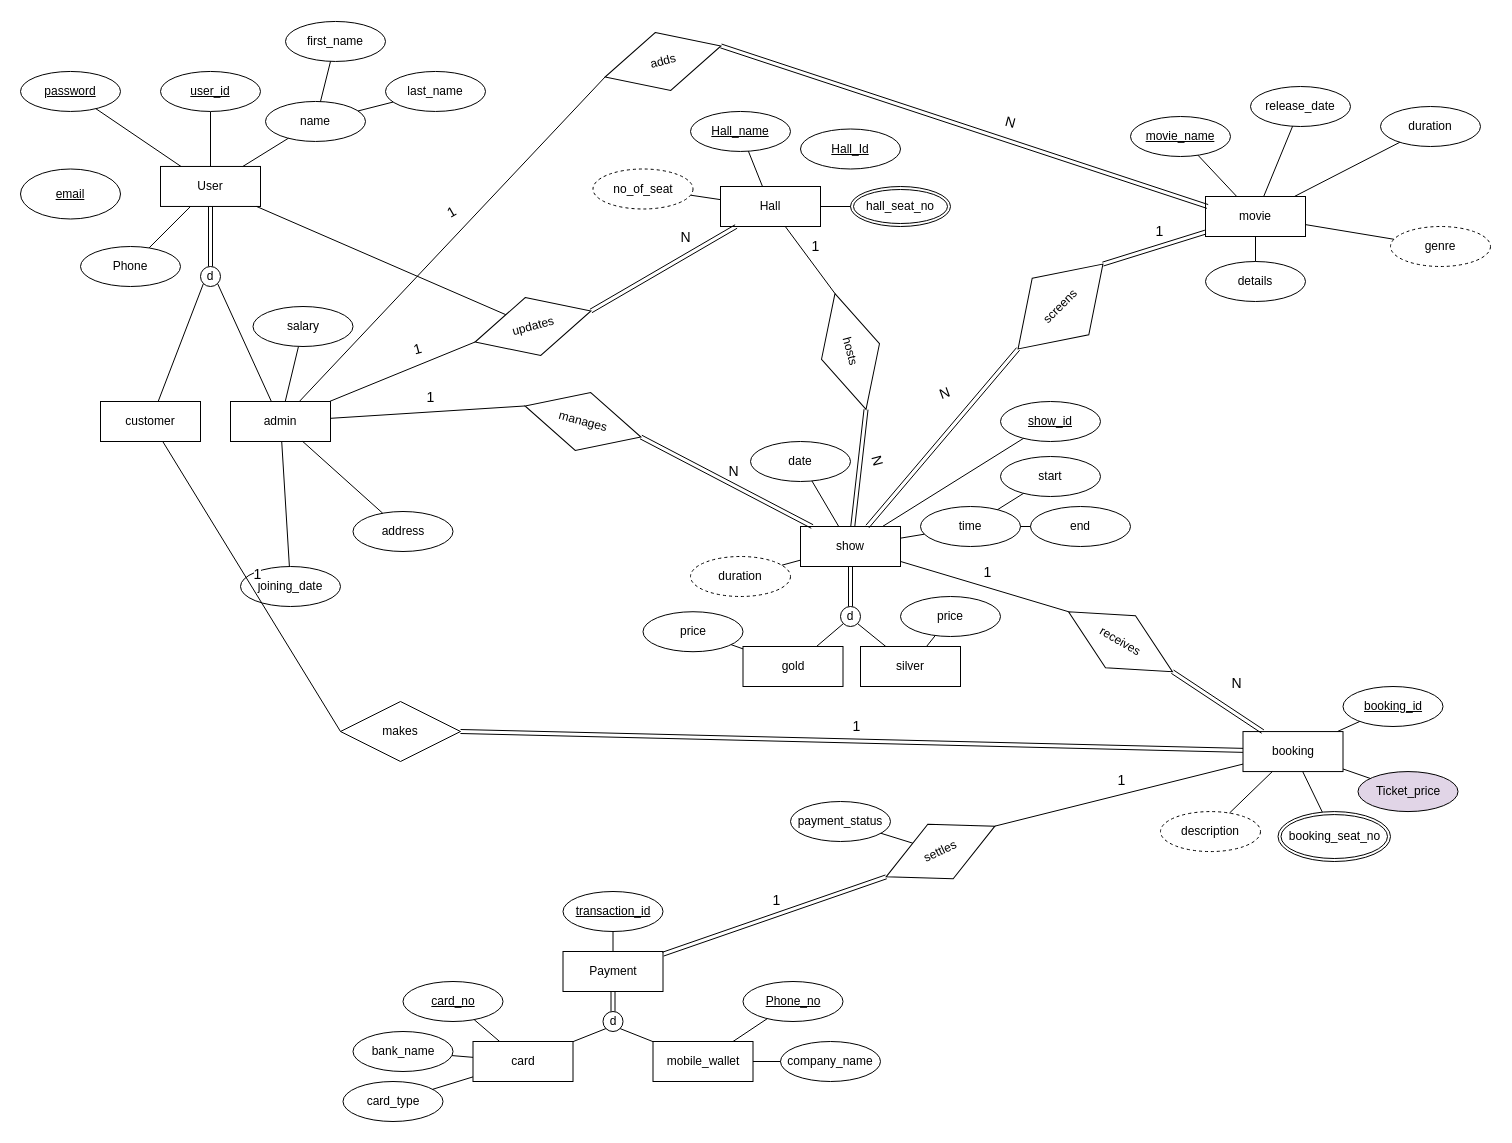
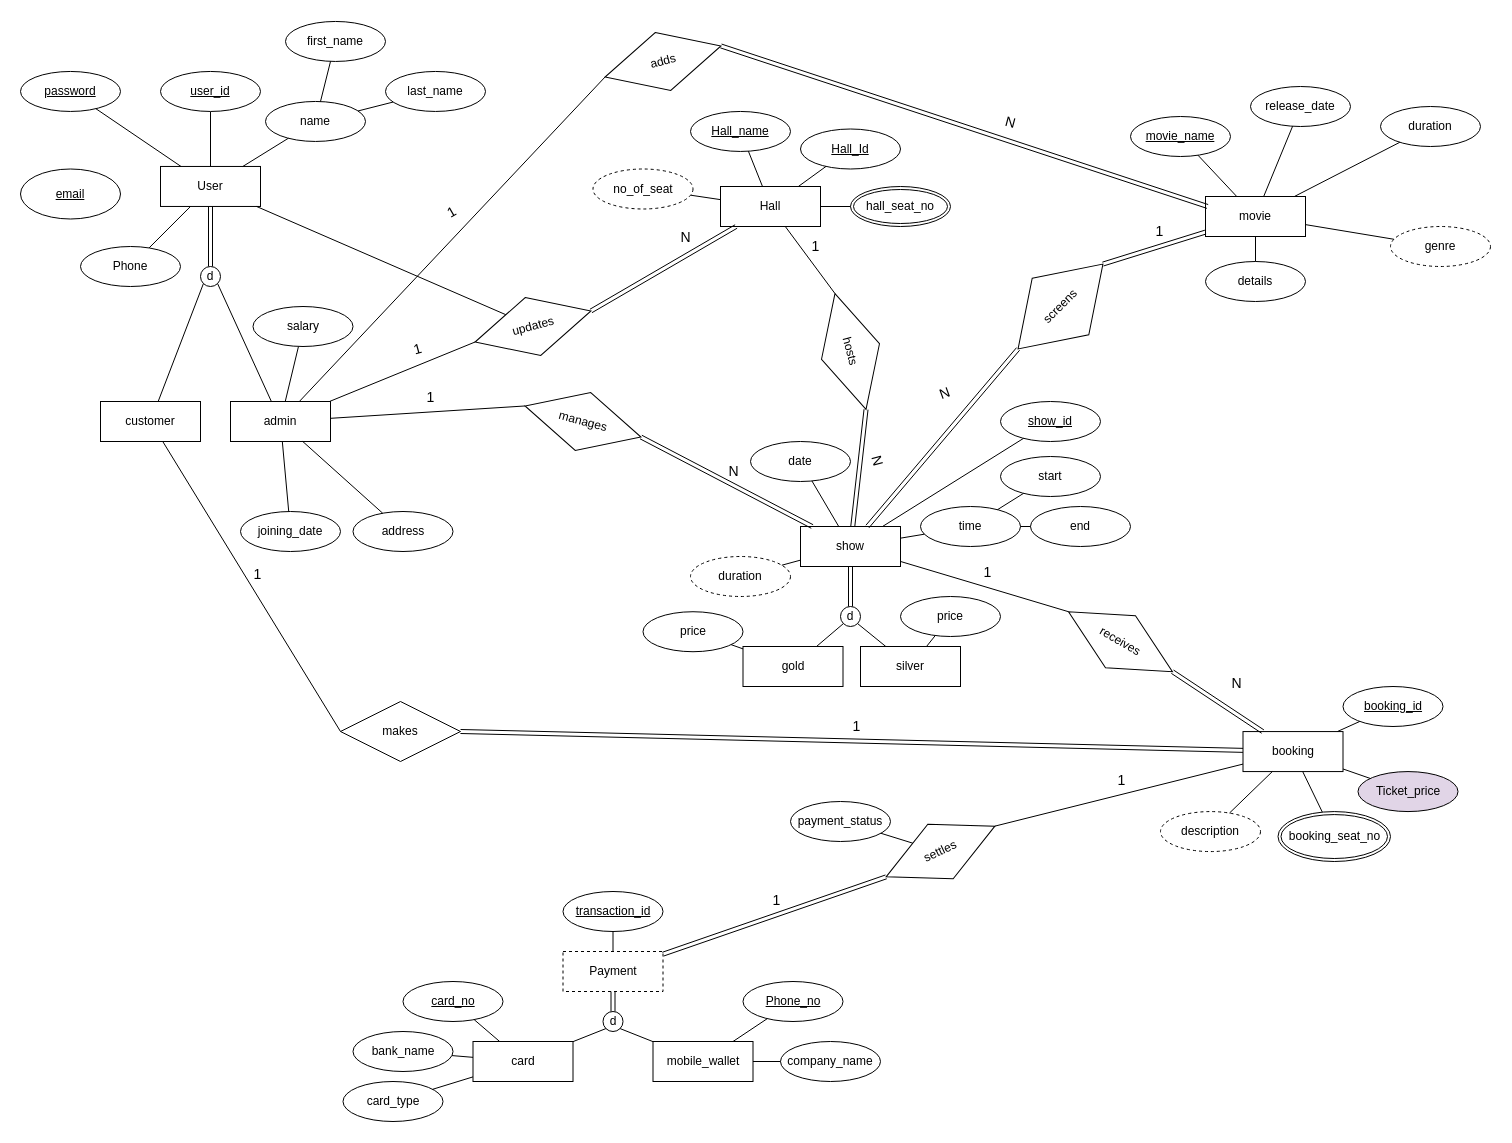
none -> (812, 176)
(291, 587) -> (291, 532)
(613, 972) -> (613, 972)
